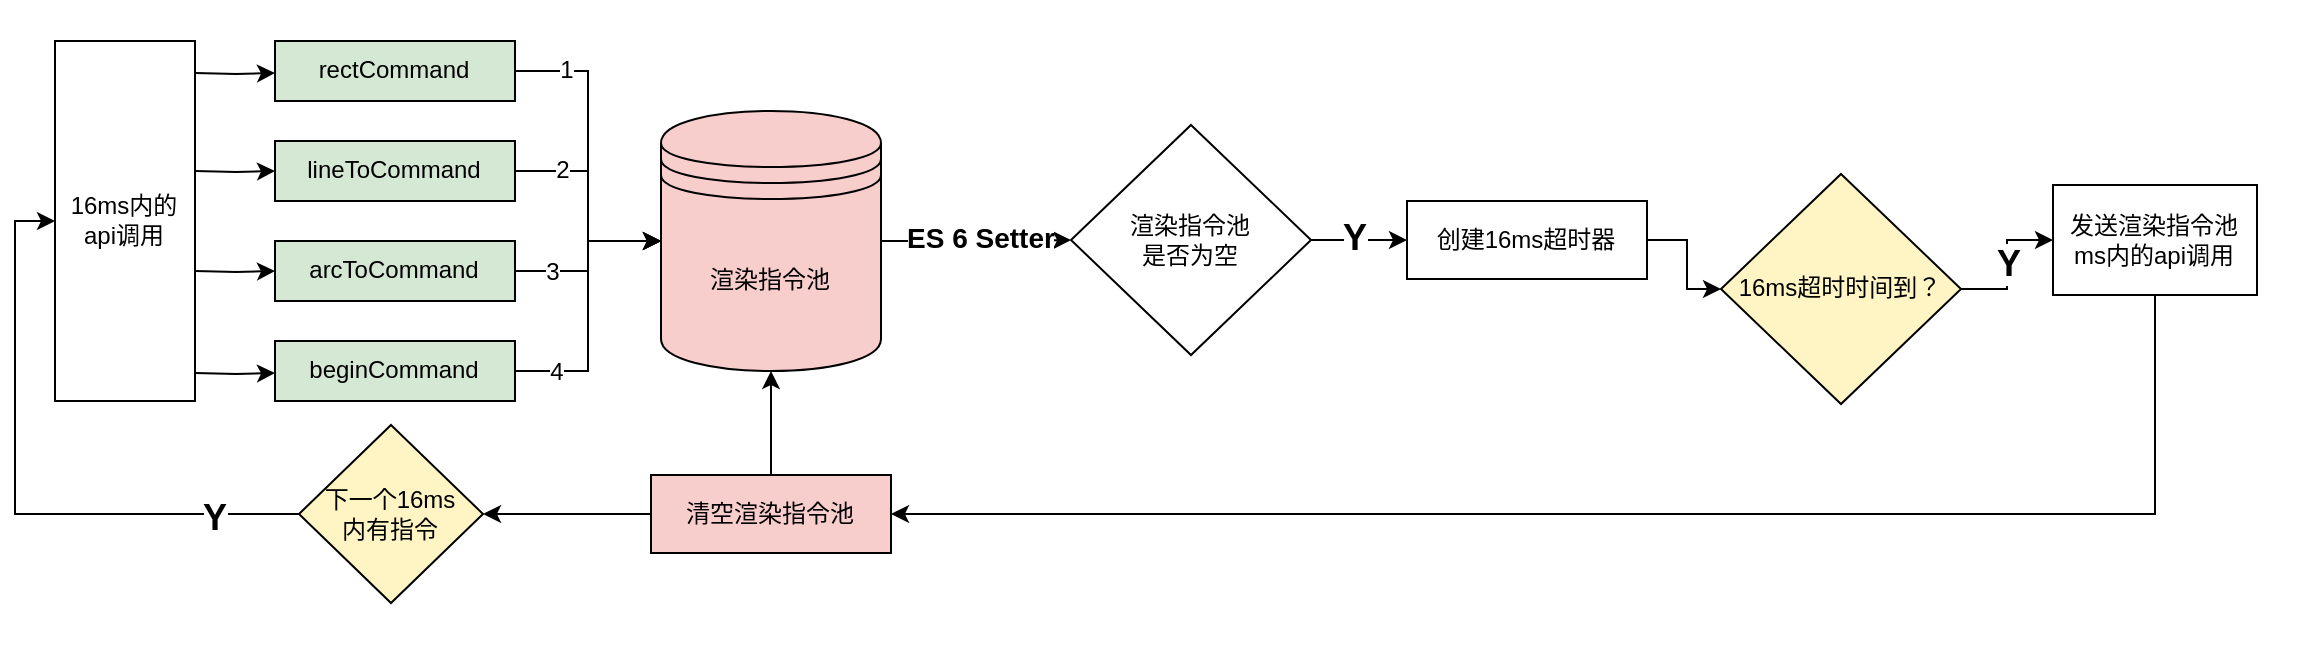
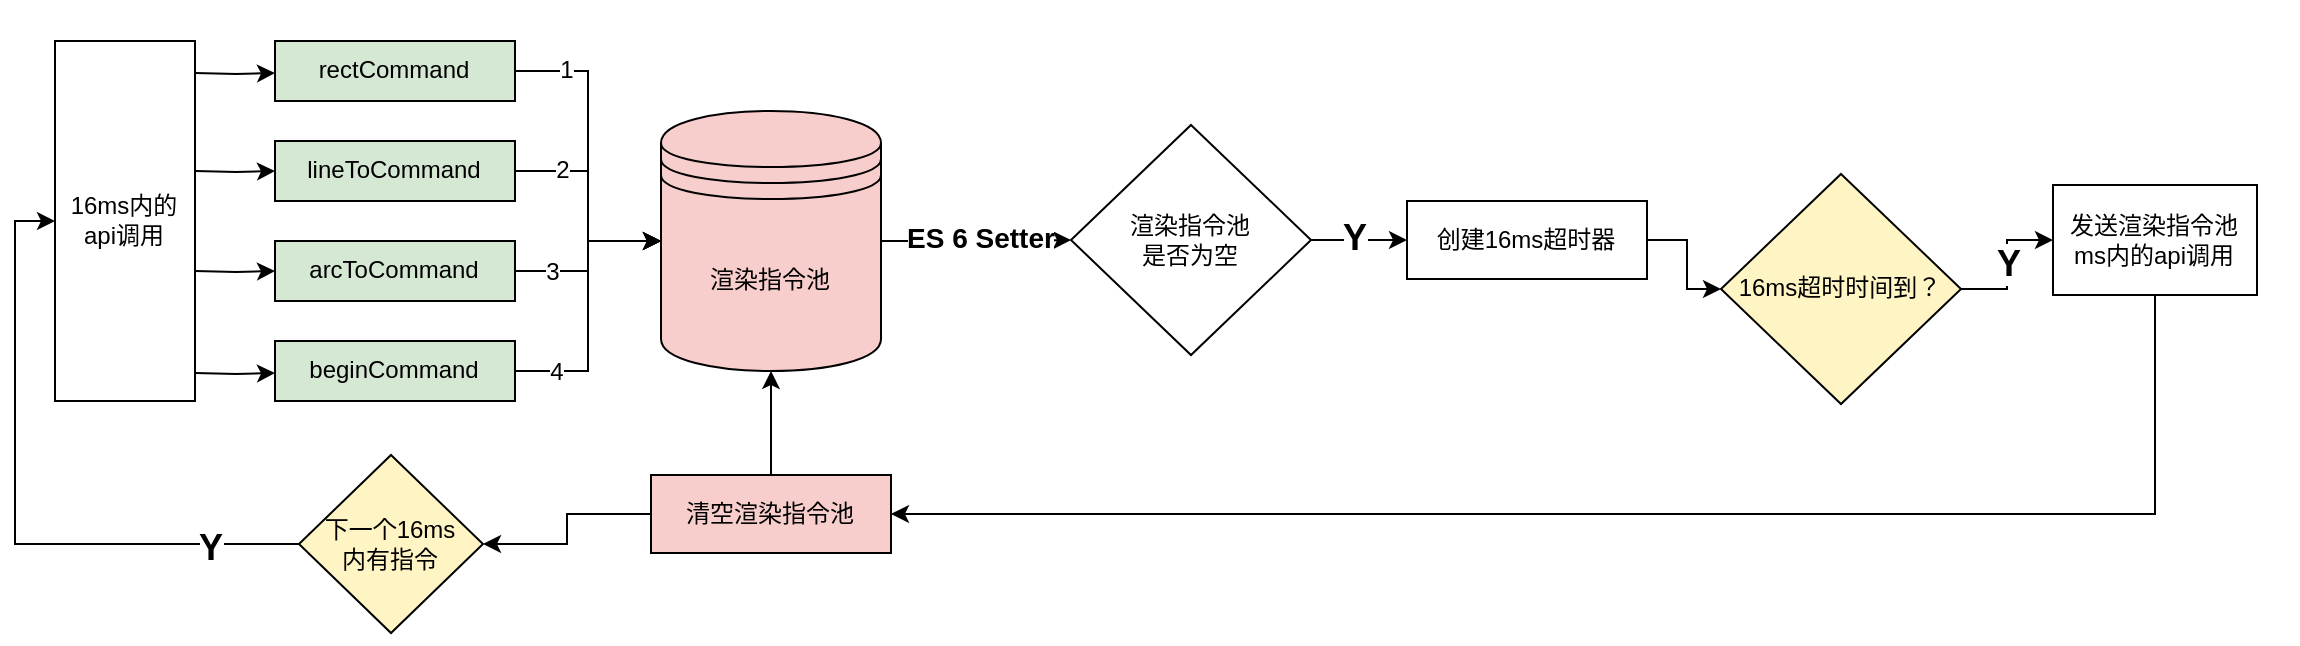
(391, 514) -> (391, 544)
